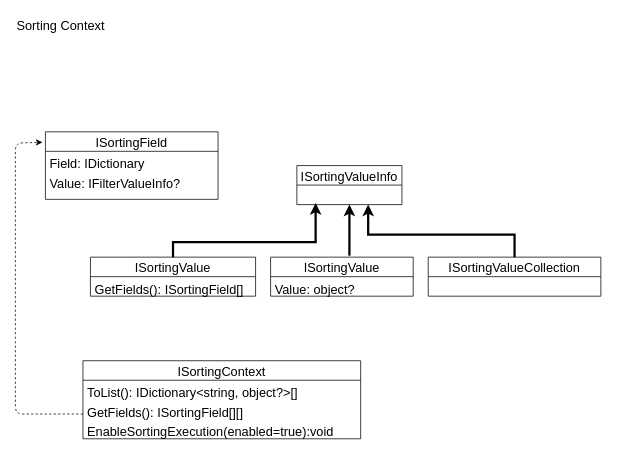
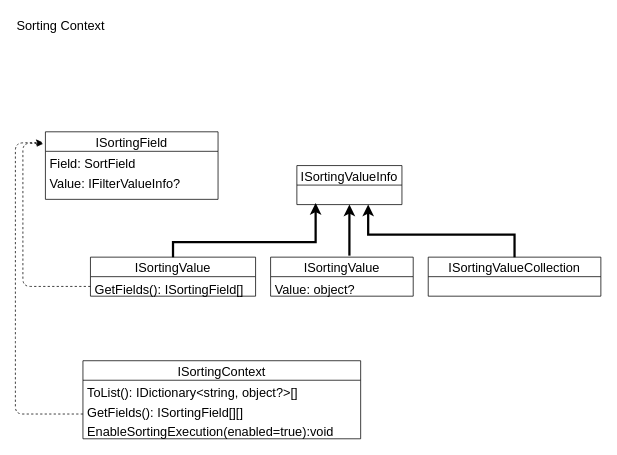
(104, 164) -> (97, 164)
none -> (56, 286)
